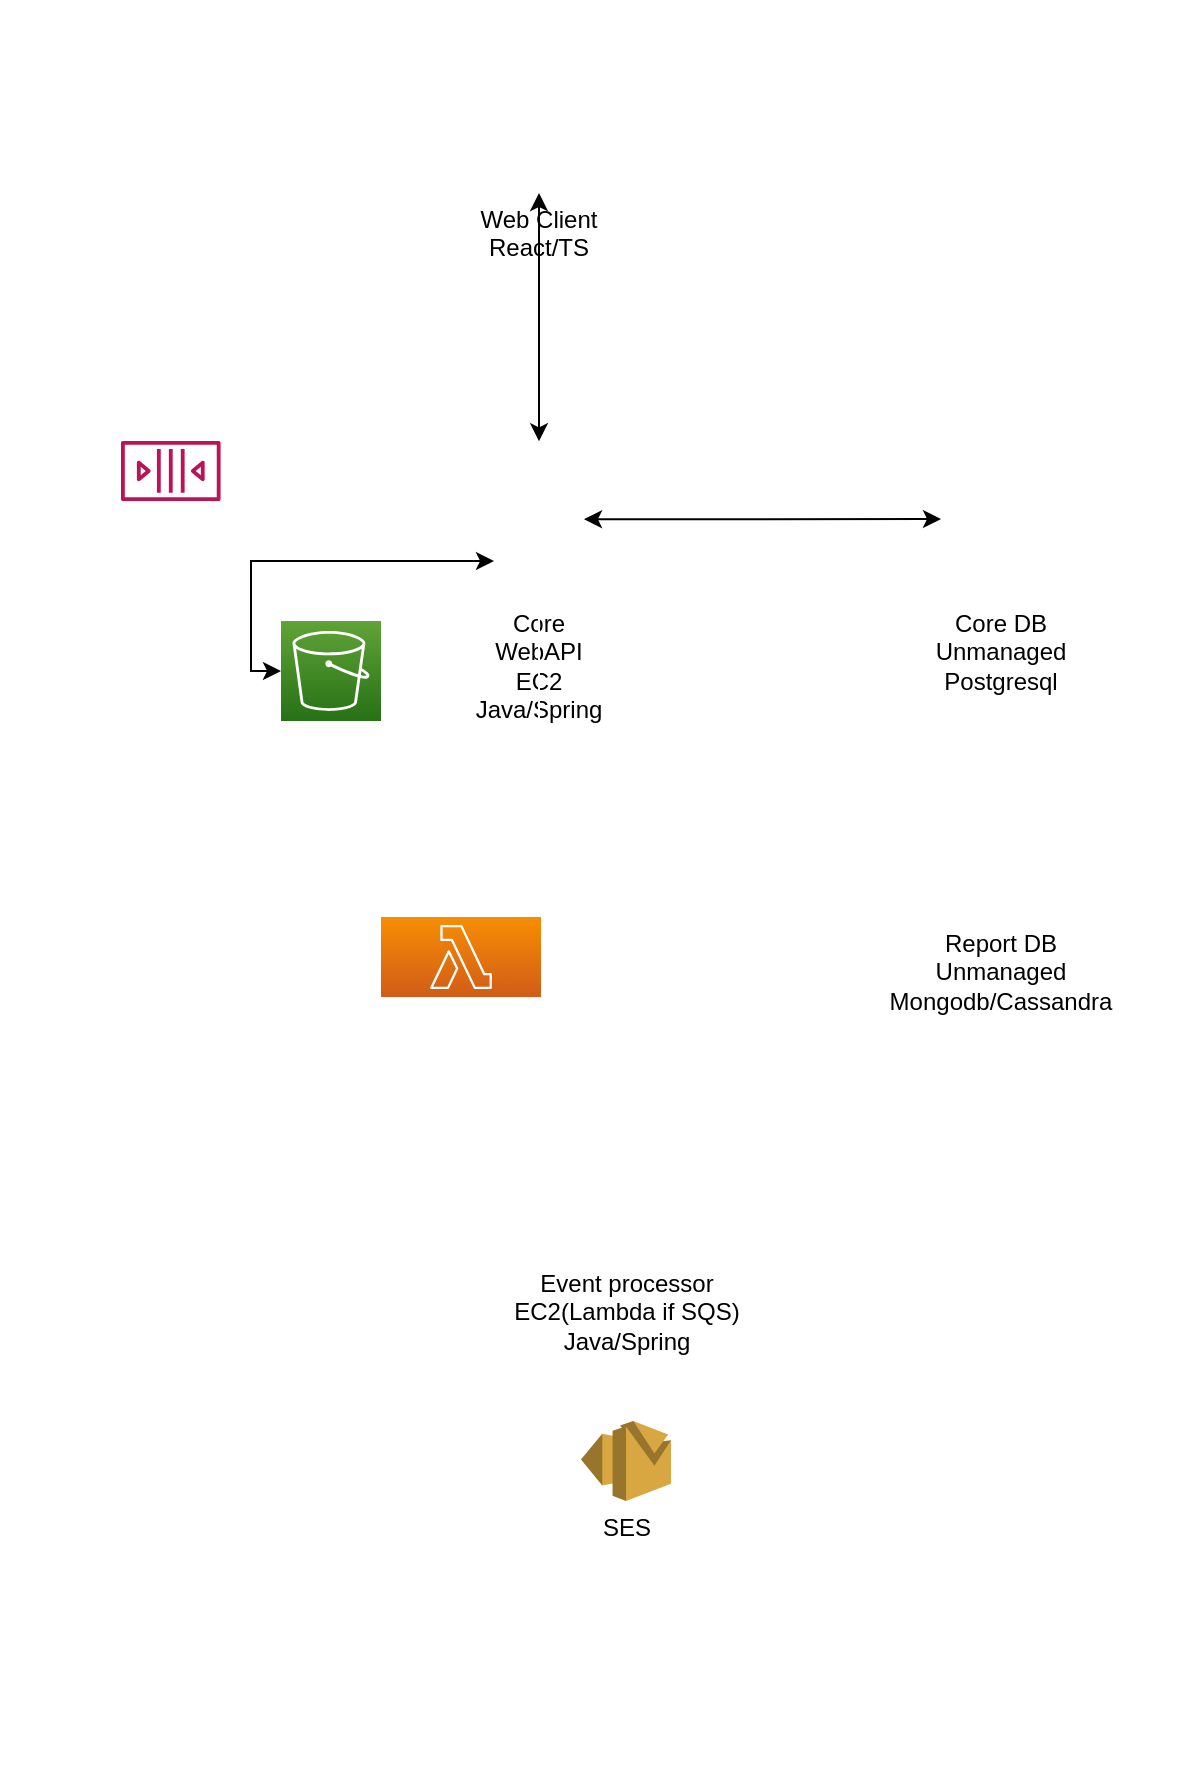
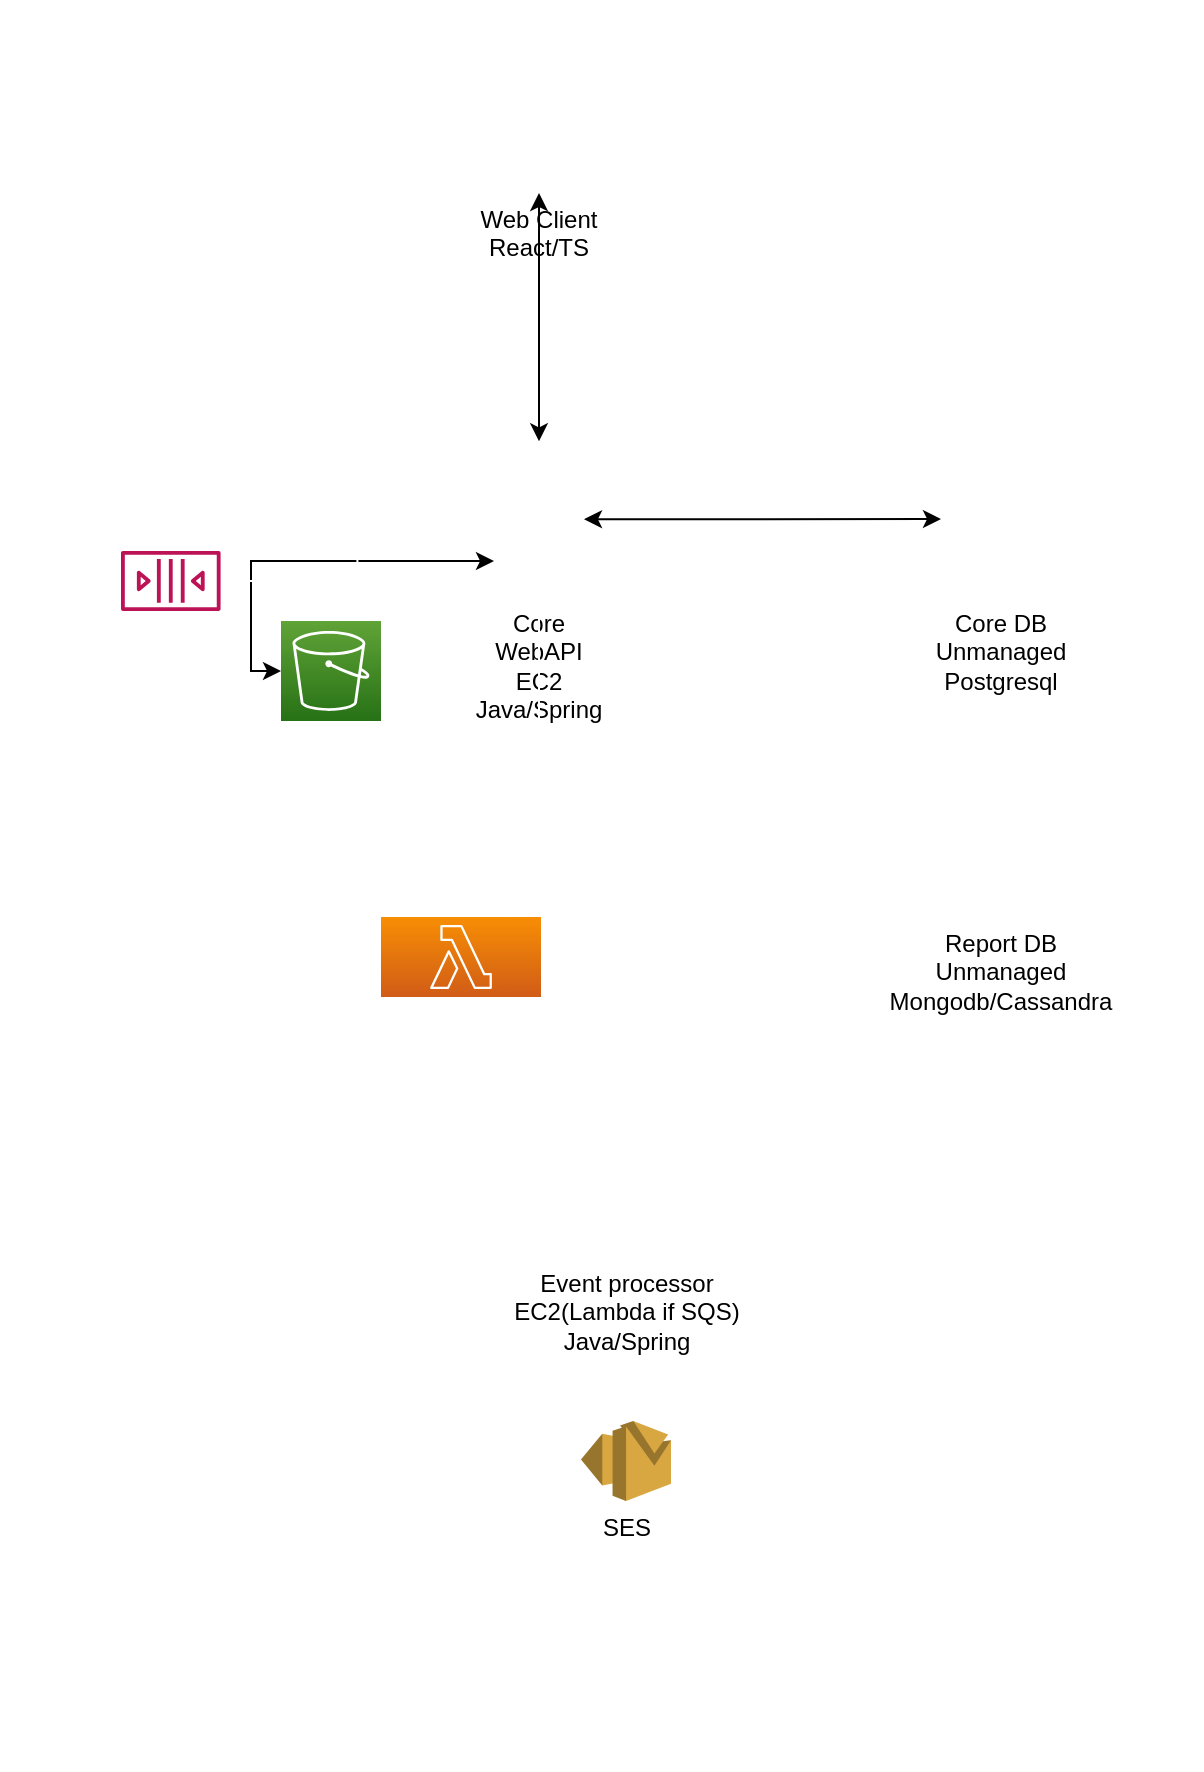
(171, 471) -> (171, 581)
